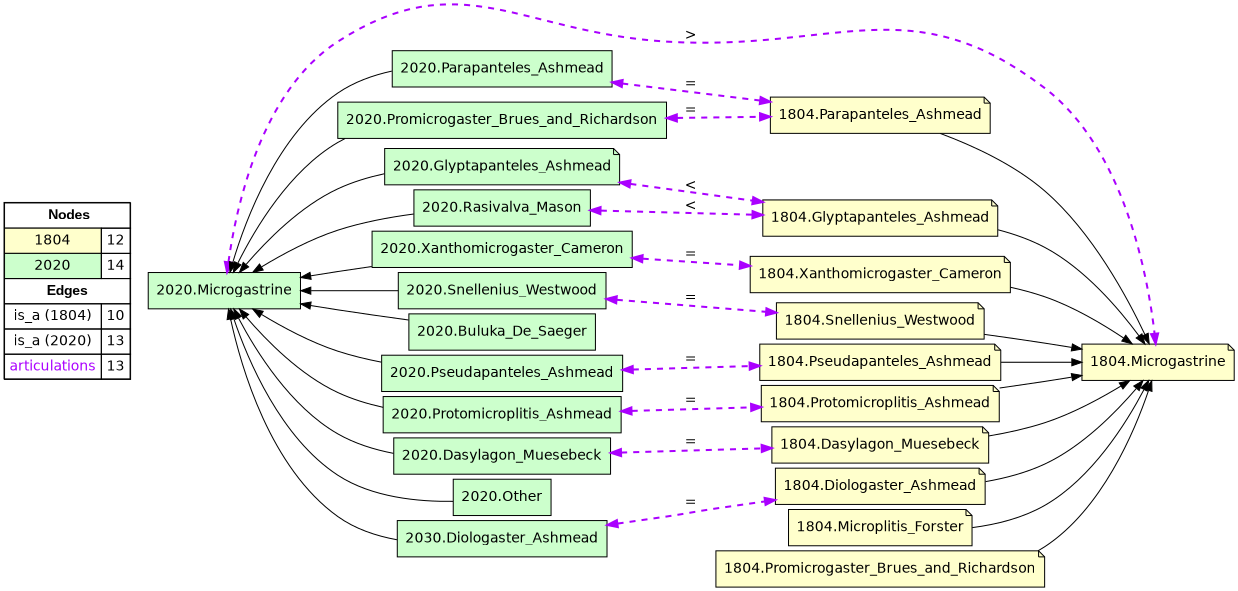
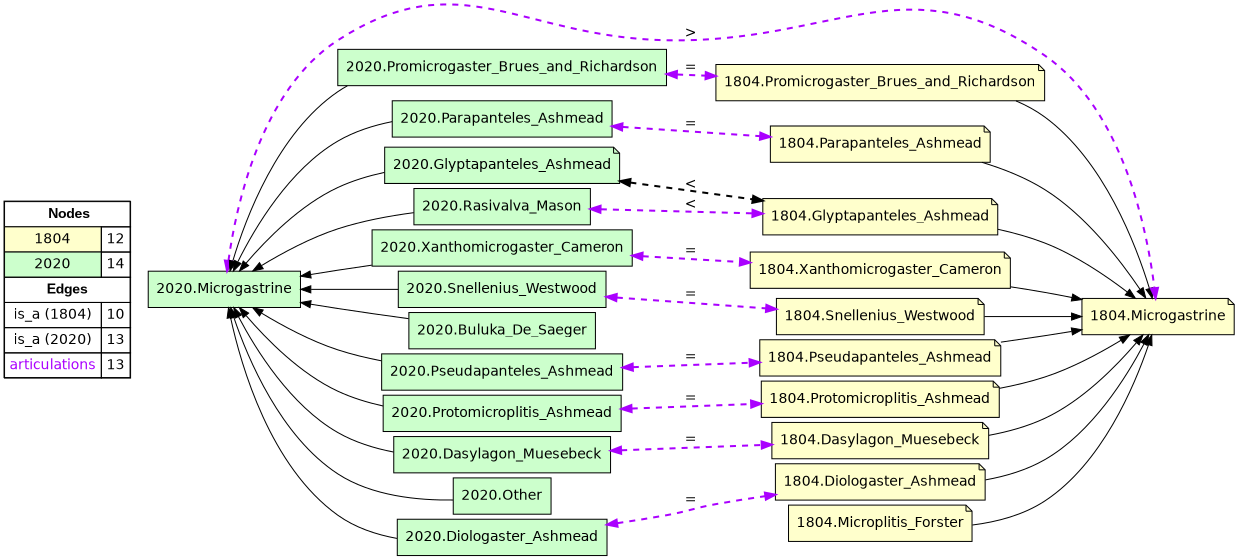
(718, 117) -> (691, 75)
(691, 192) -> (691, 191)
(502, 539) -> (502, 537)
